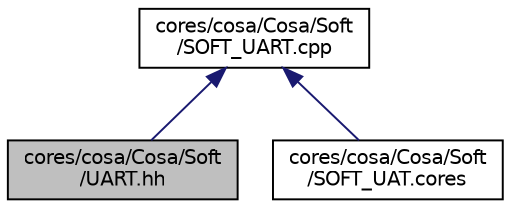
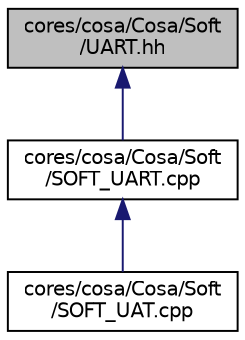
(181, 111) -> (123, 114)
(388, 170) -> (123, 301)
